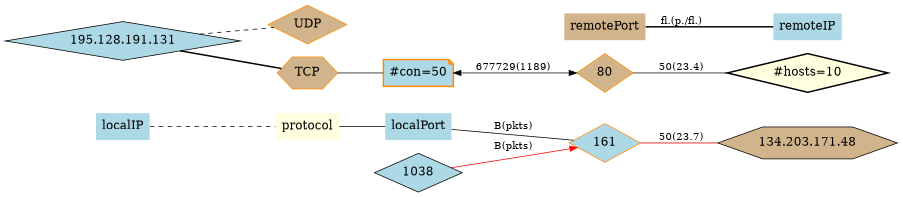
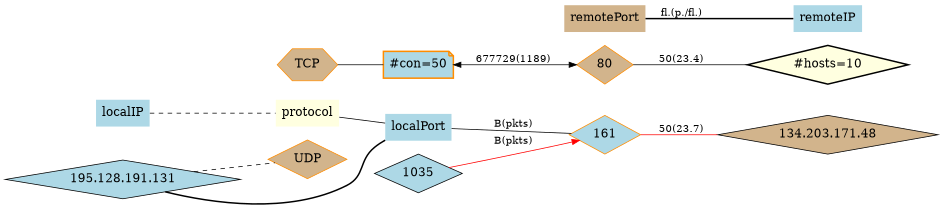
(231, 60) -> (287, 202)
(808, 143) -> (828, 135)
(418, 173) -> (418, 173)
